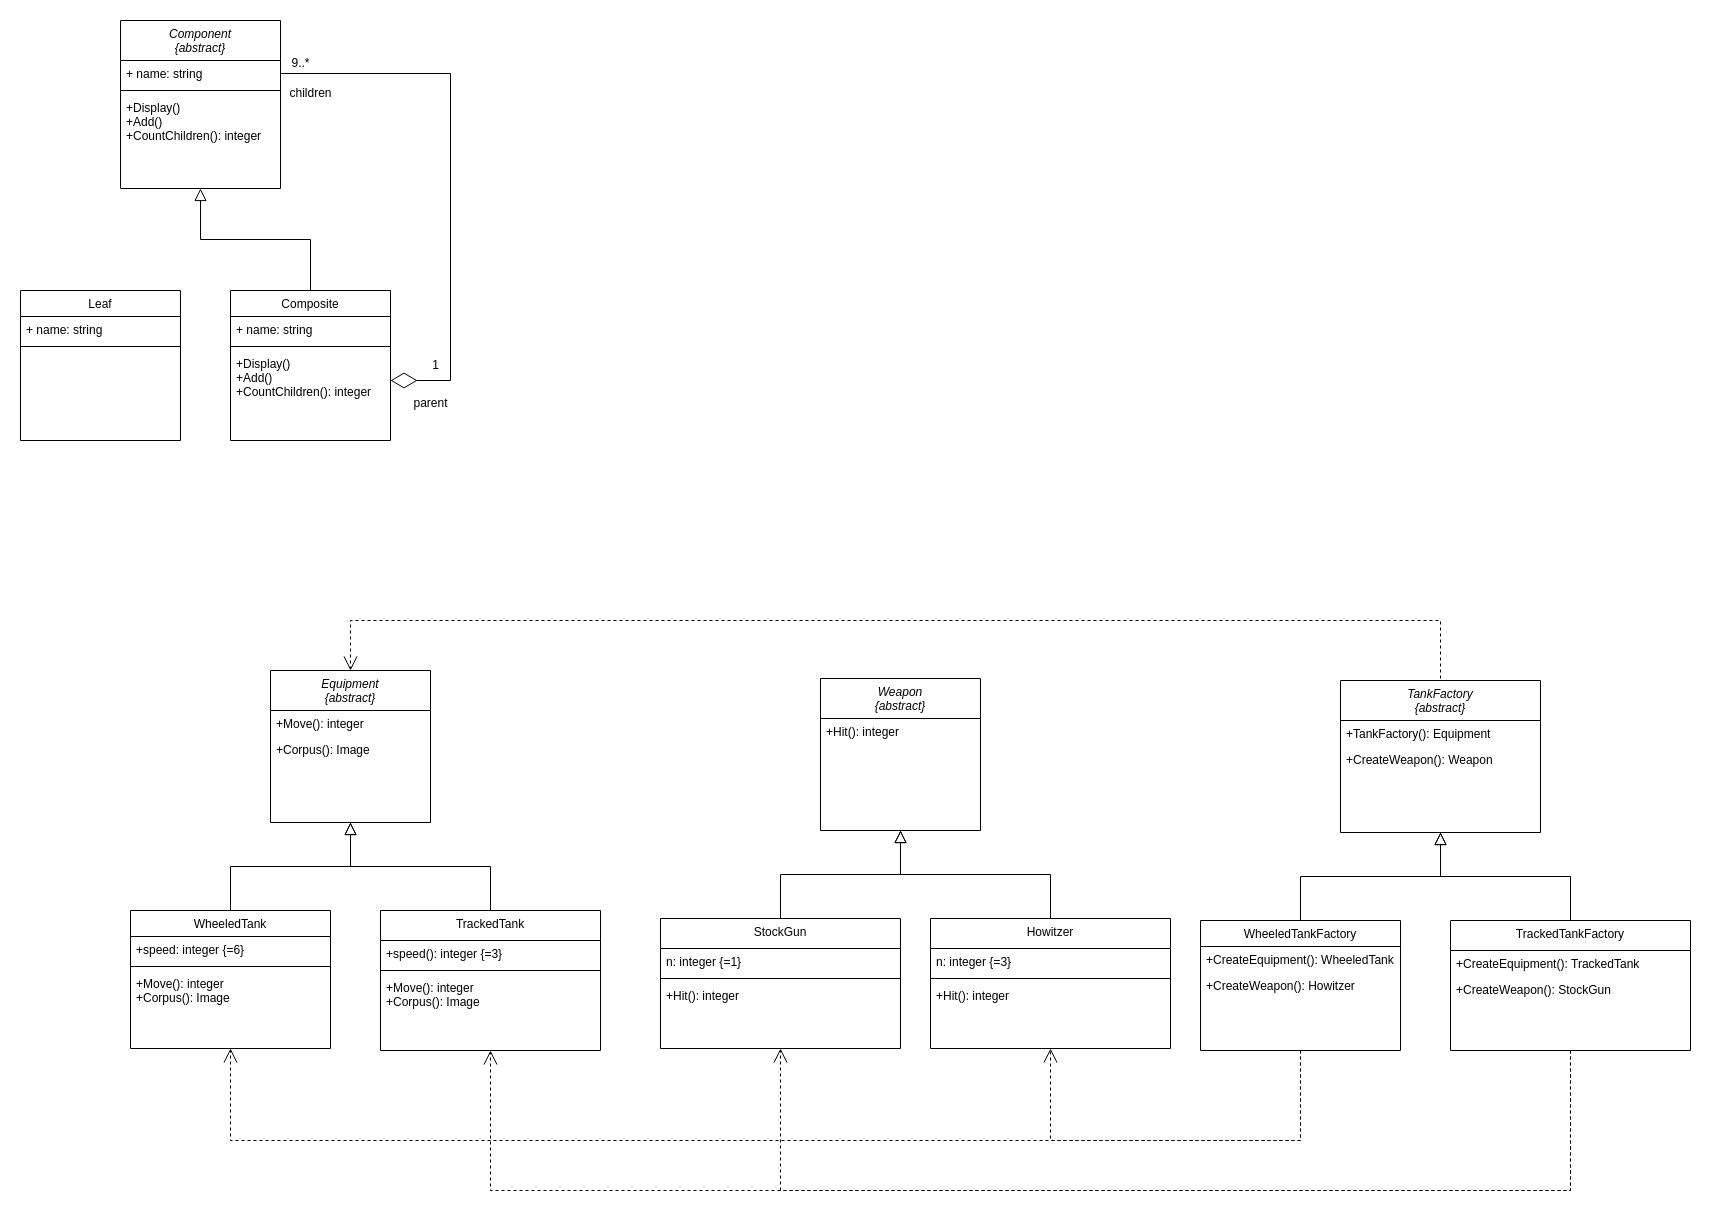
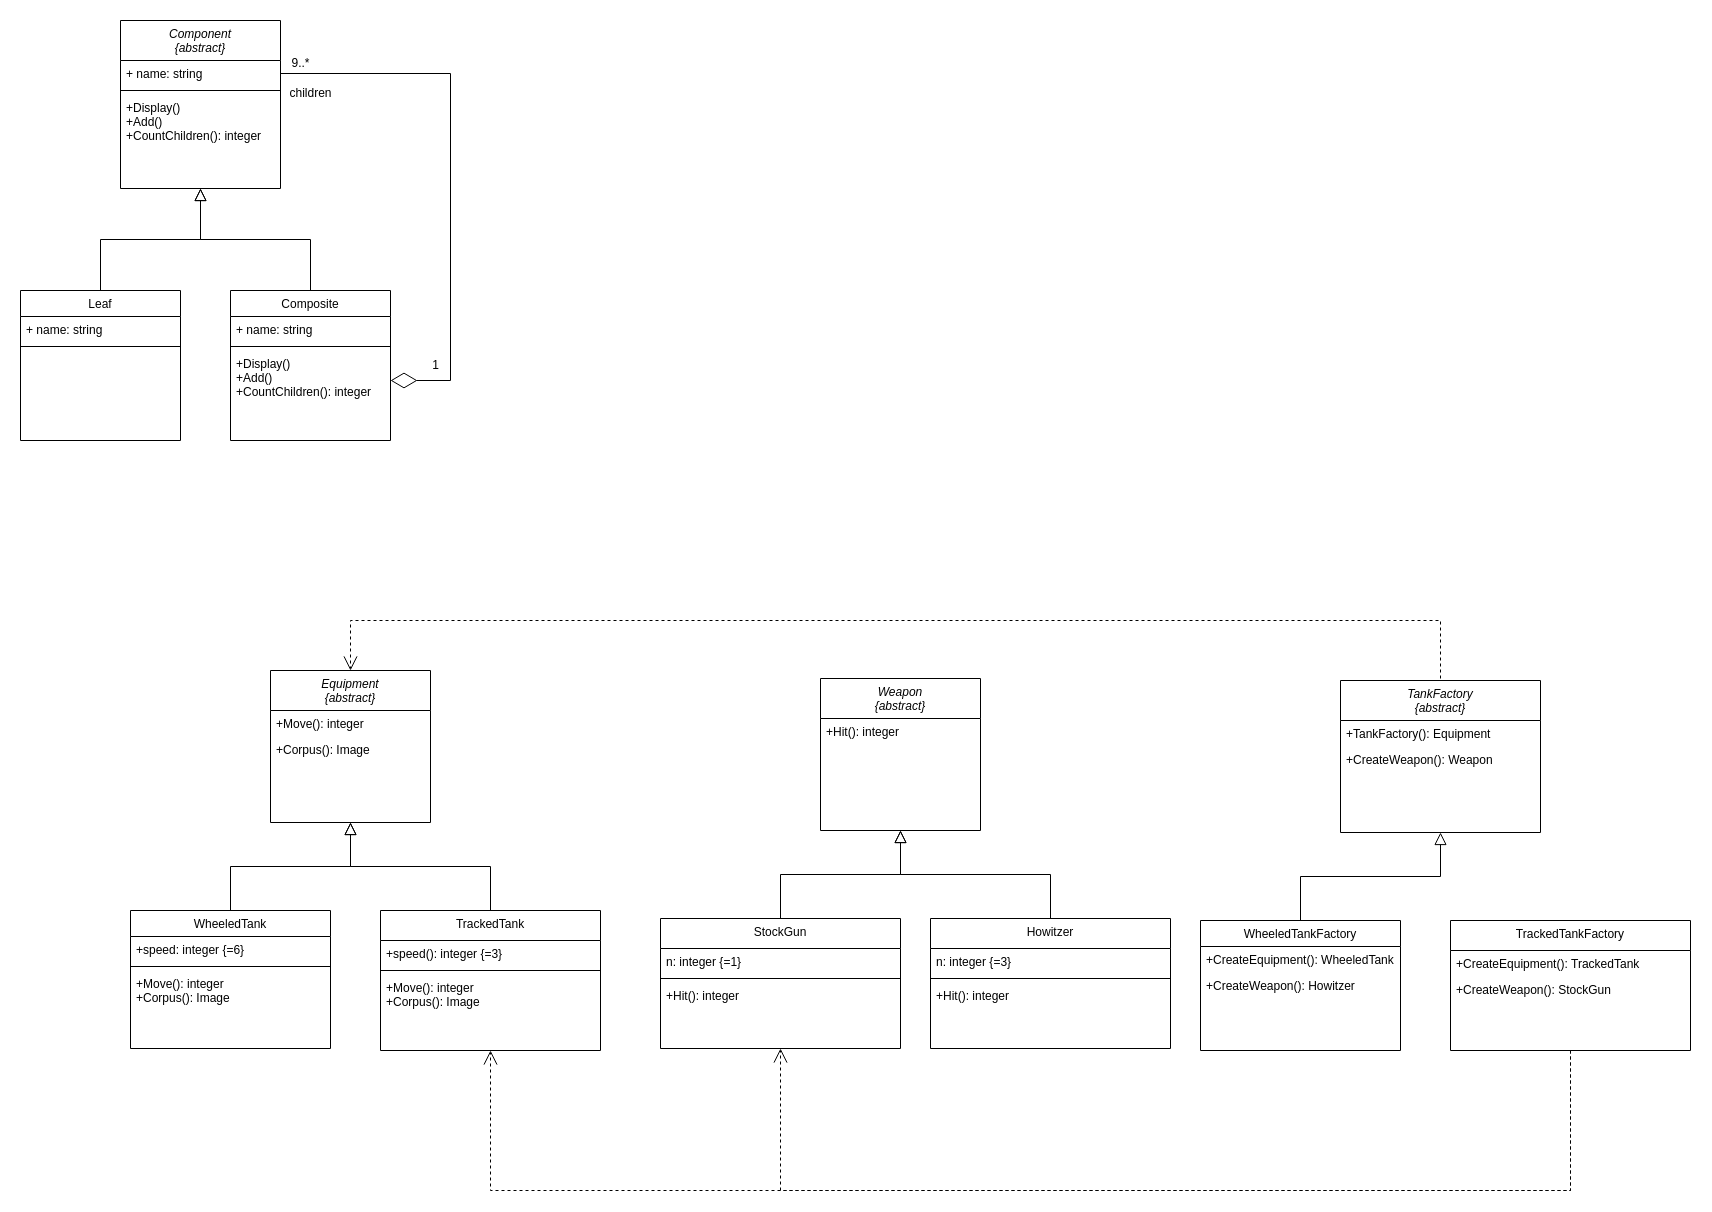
none -> (124, 240)
(431, 404) -> none
(1529, 877) -> none
(1051, 1095) -> none
(596, 1141) -> none
